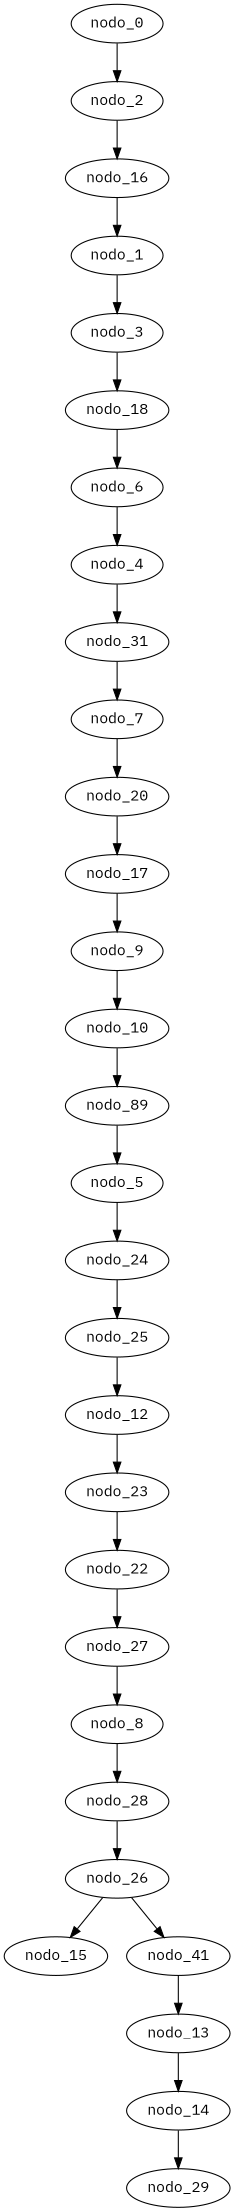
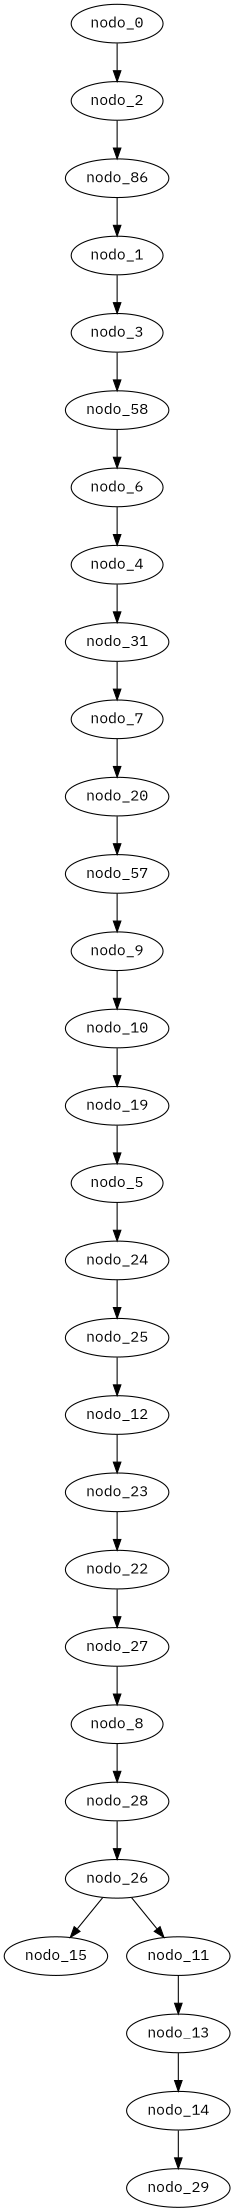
(117, 178) -> (117, 178)
(117, 410) -> (117, 410)
(117, 874) -> (117, 874)
(117, 1106) -> (117, 1106)
(178, 1956) -> (178, 1956)
